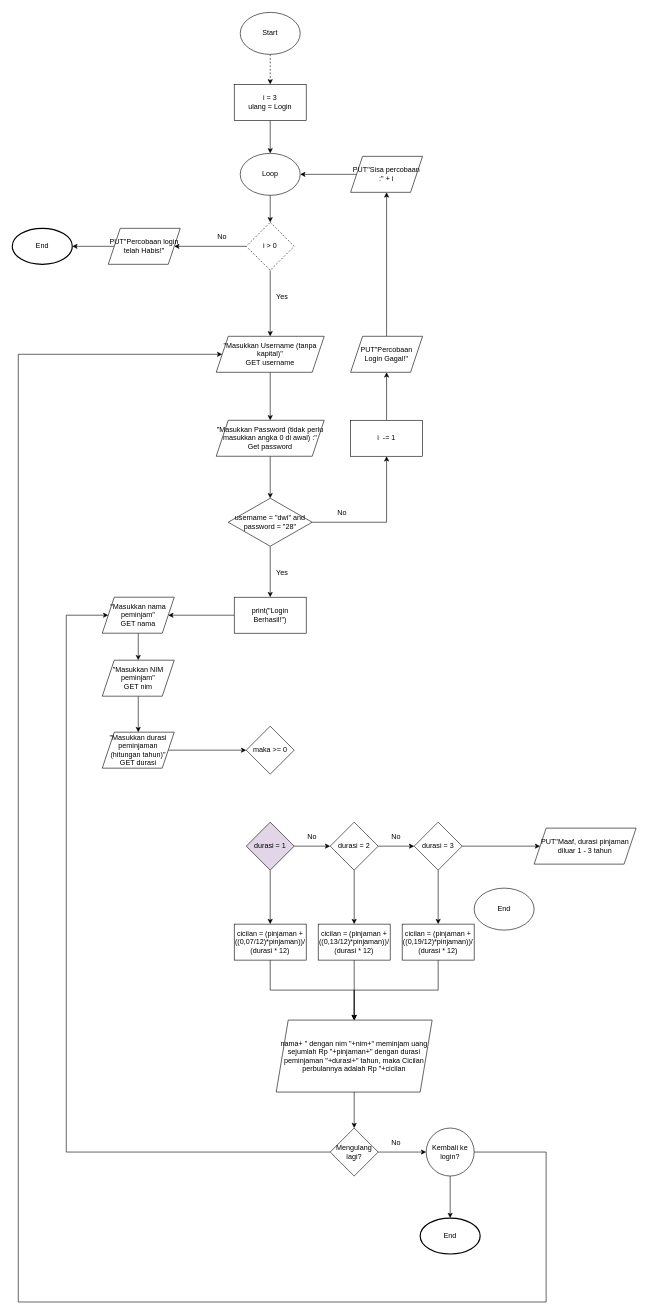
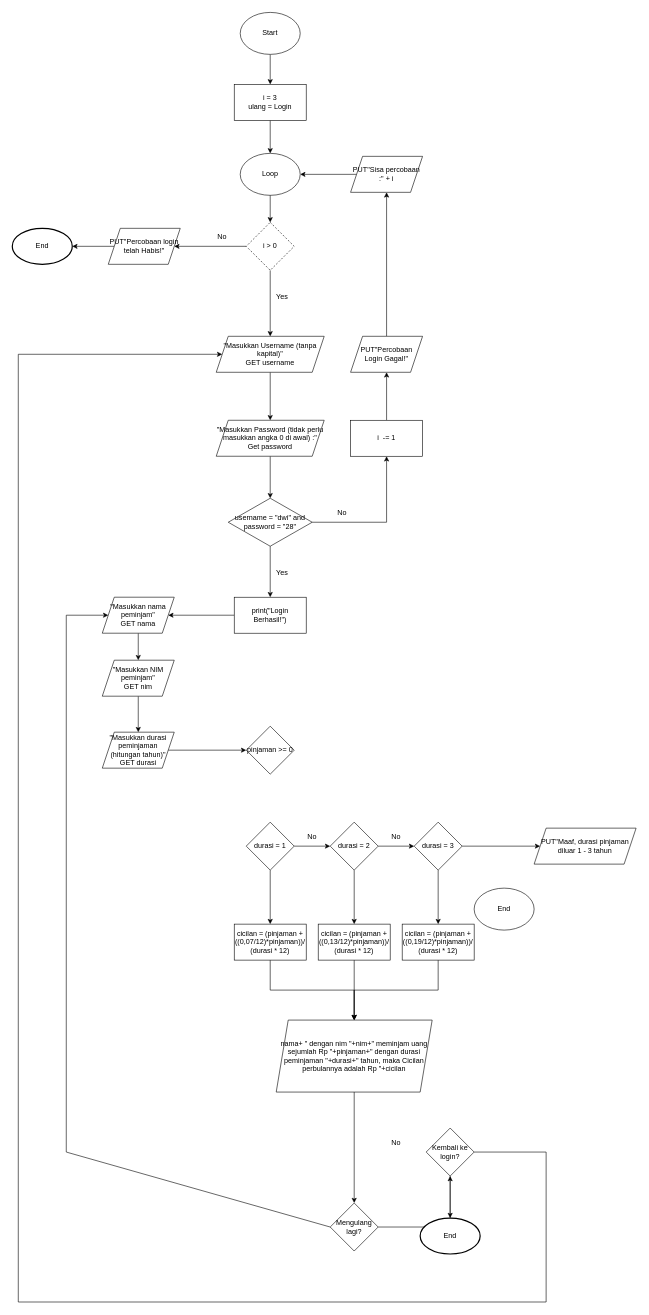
(270, 67) -> (270, 67)
(270, 750) -> (270, 750)
(270, 846) -> (270, 846)
(354, 1152) -> (354, 1227)
(450, 1152) -> (450, 1152)
